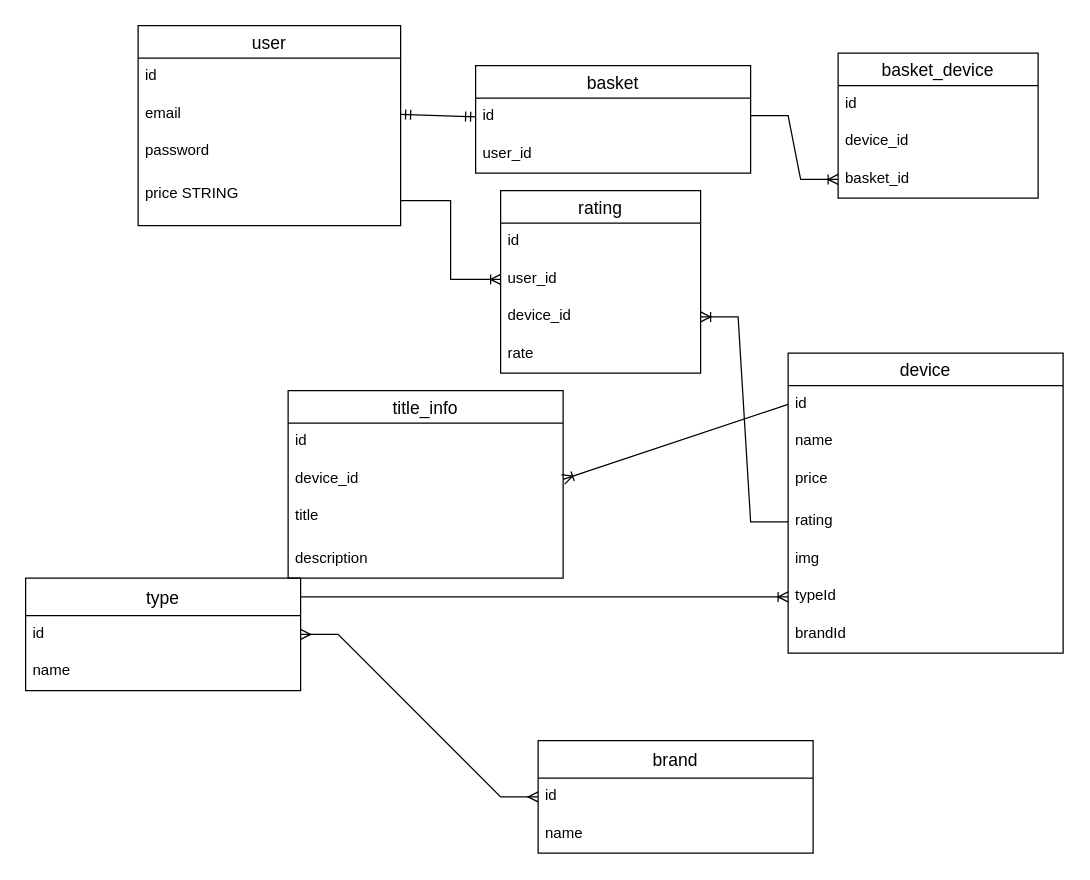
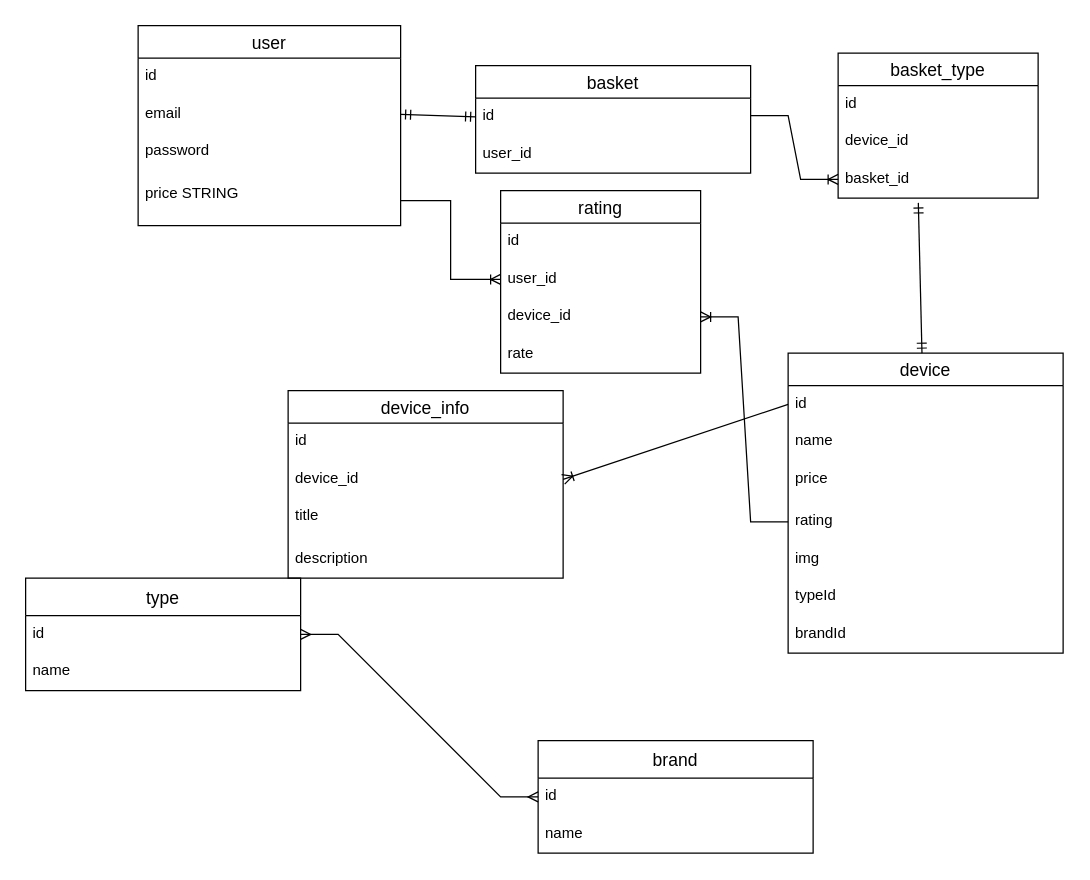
(938, 70) -> (938, 70)
none -> (920, 278)
(425, 408) -> (425, 408)
(543, 597) -> none
